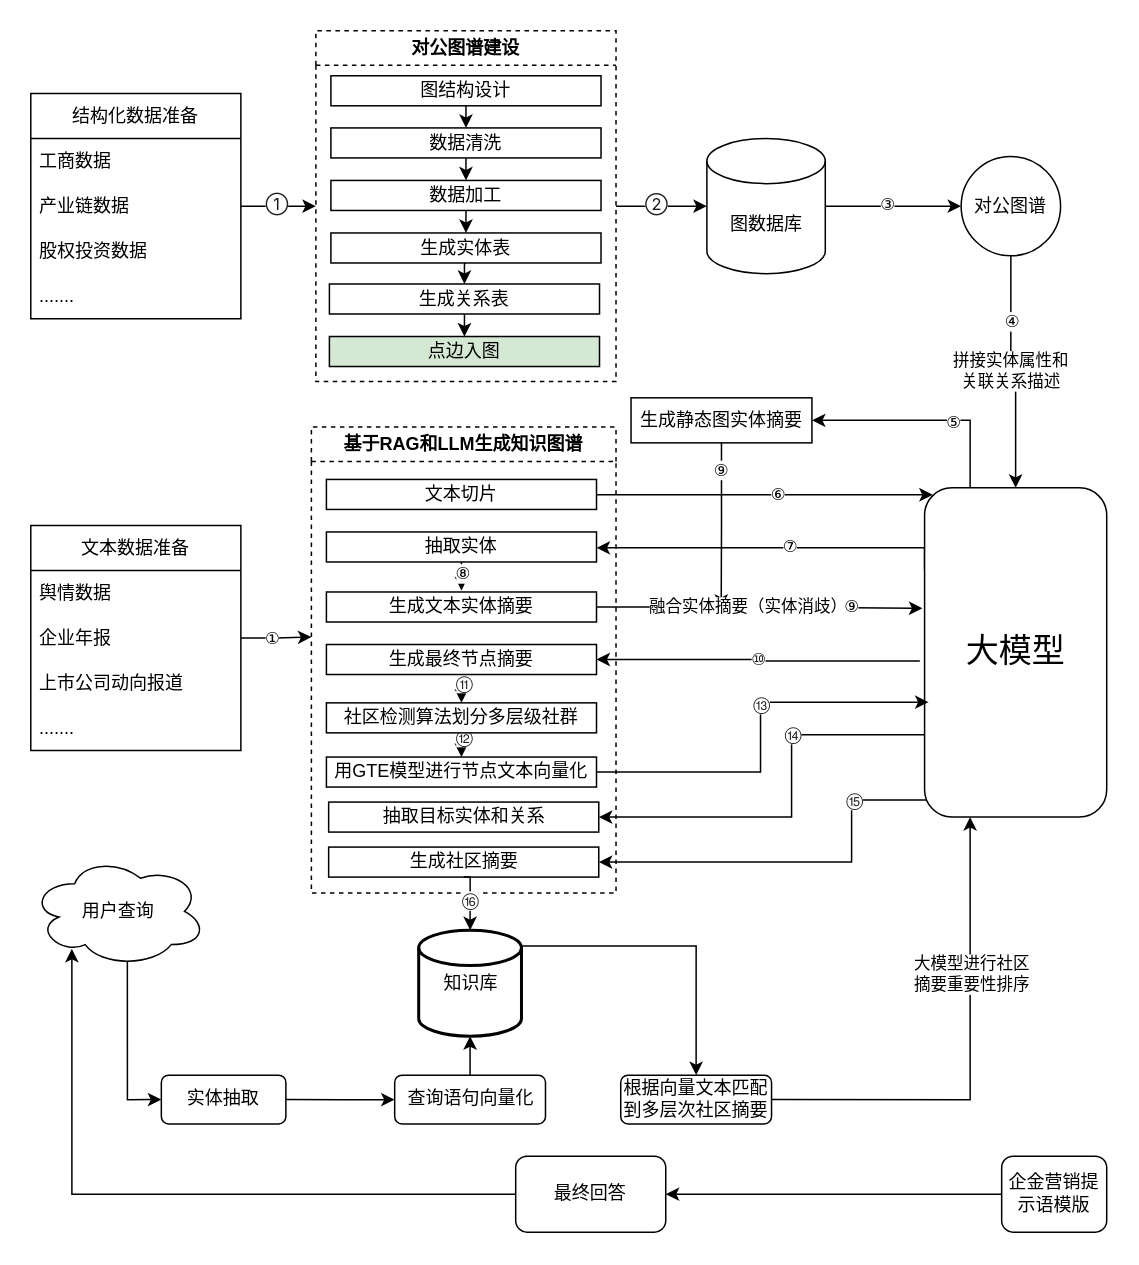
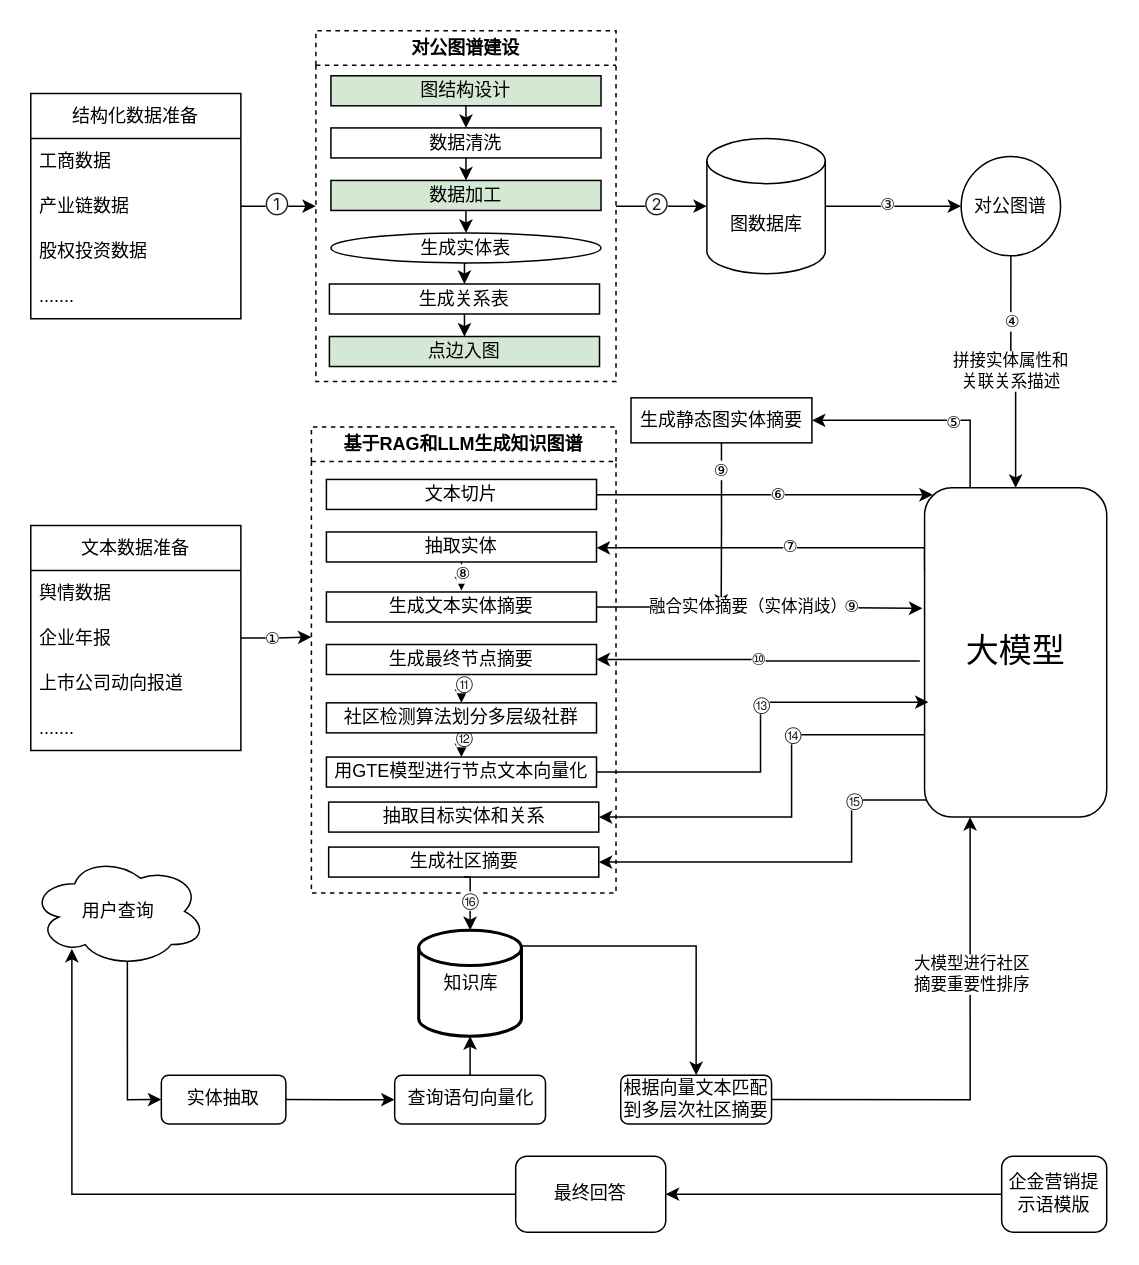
(466, 91) -> (466, 91)
(466, 195) -> (466, 195)
(466, 248) -> (466, 248)
